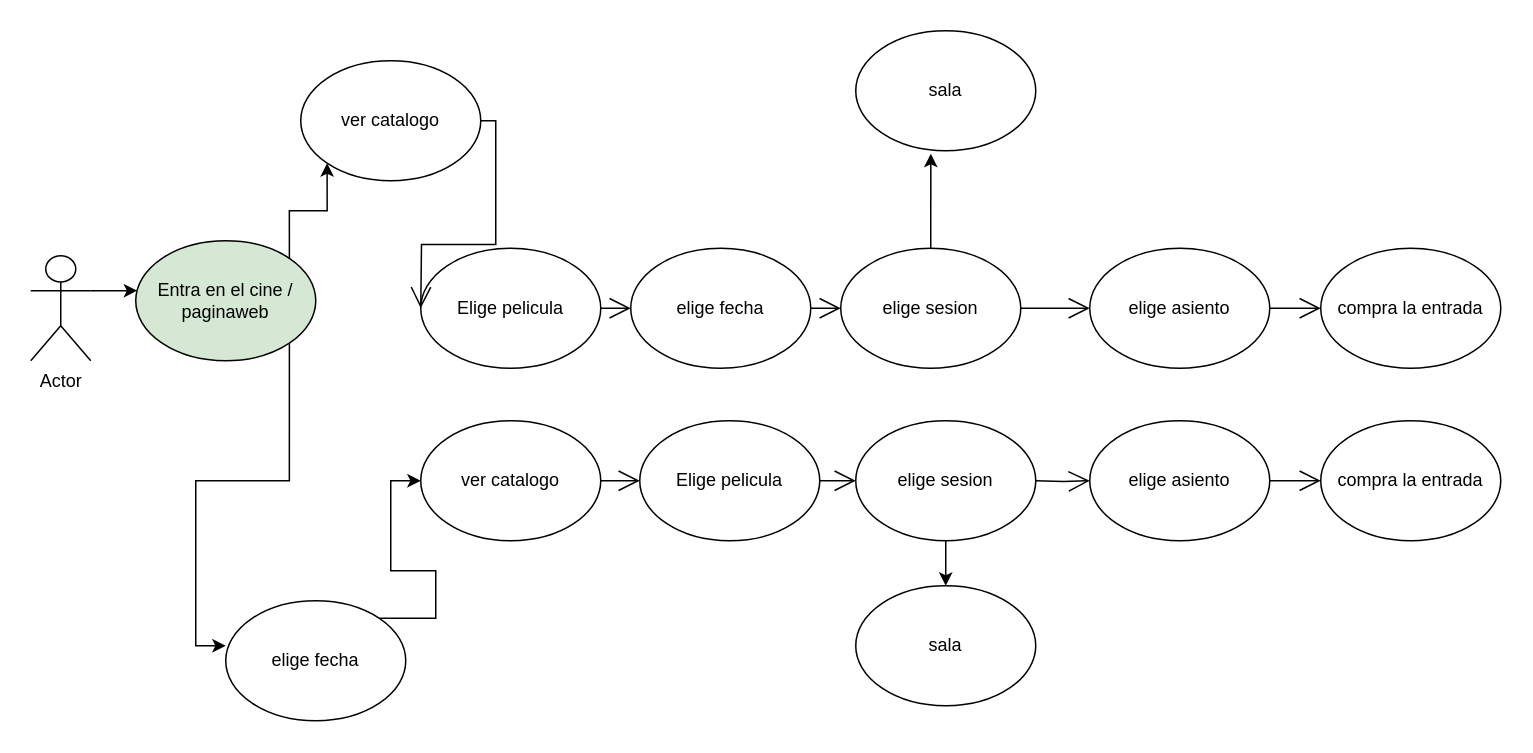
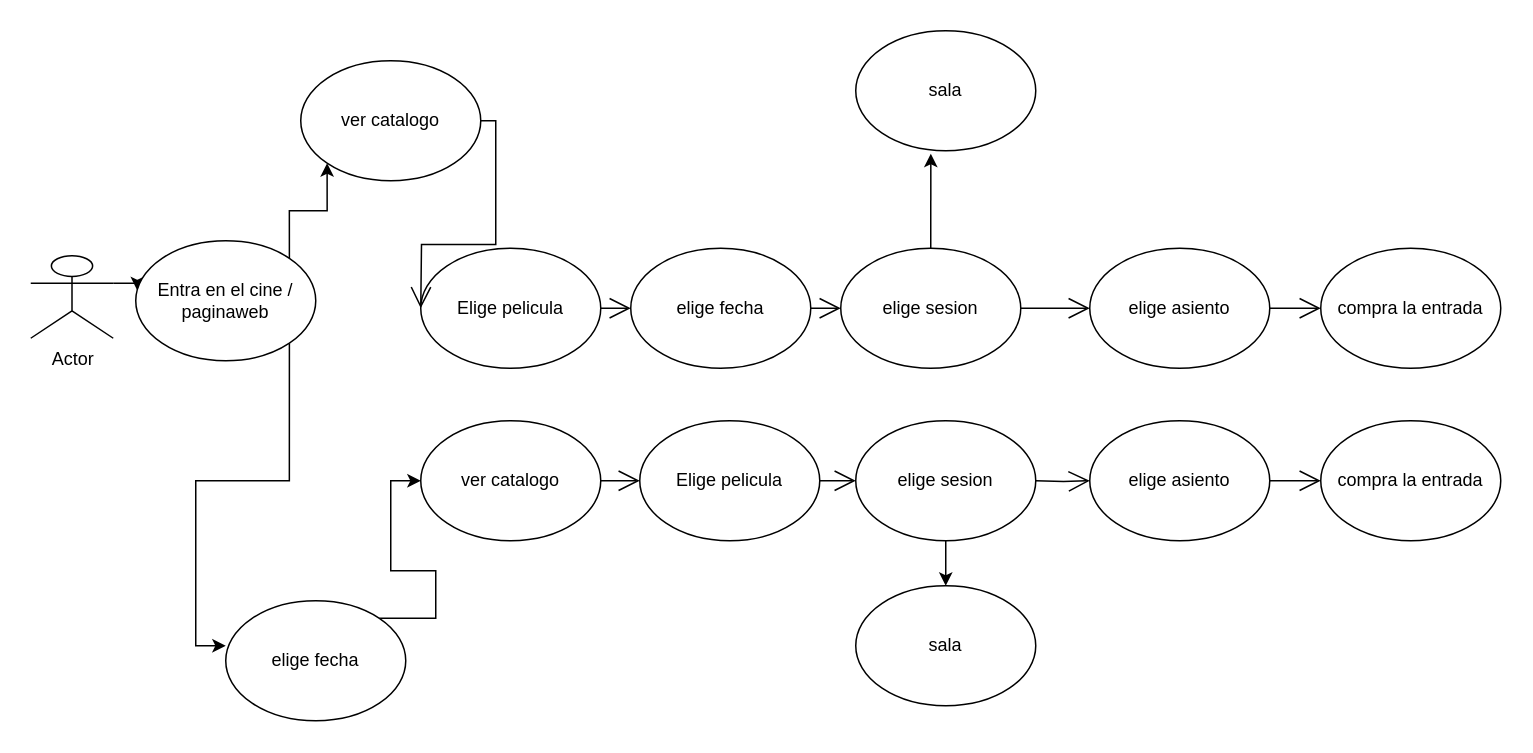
(226, 301) -> (226, 301)
(61, 308) -> (72, 297)
